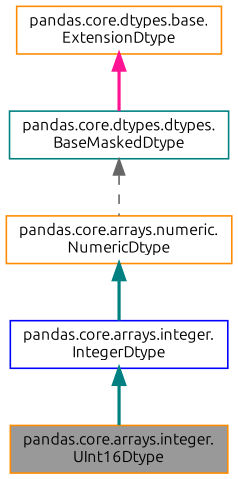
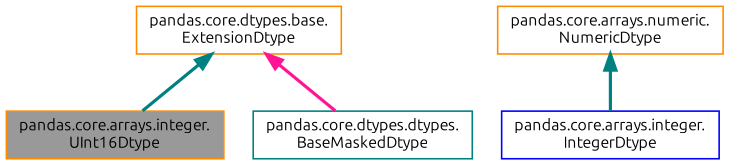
(119, 196) -> none
(119, 405) -> (171, 88)
